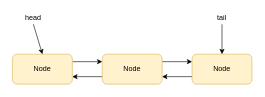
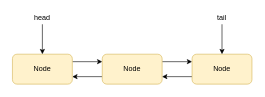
(33, 18) -> (42, 18)
